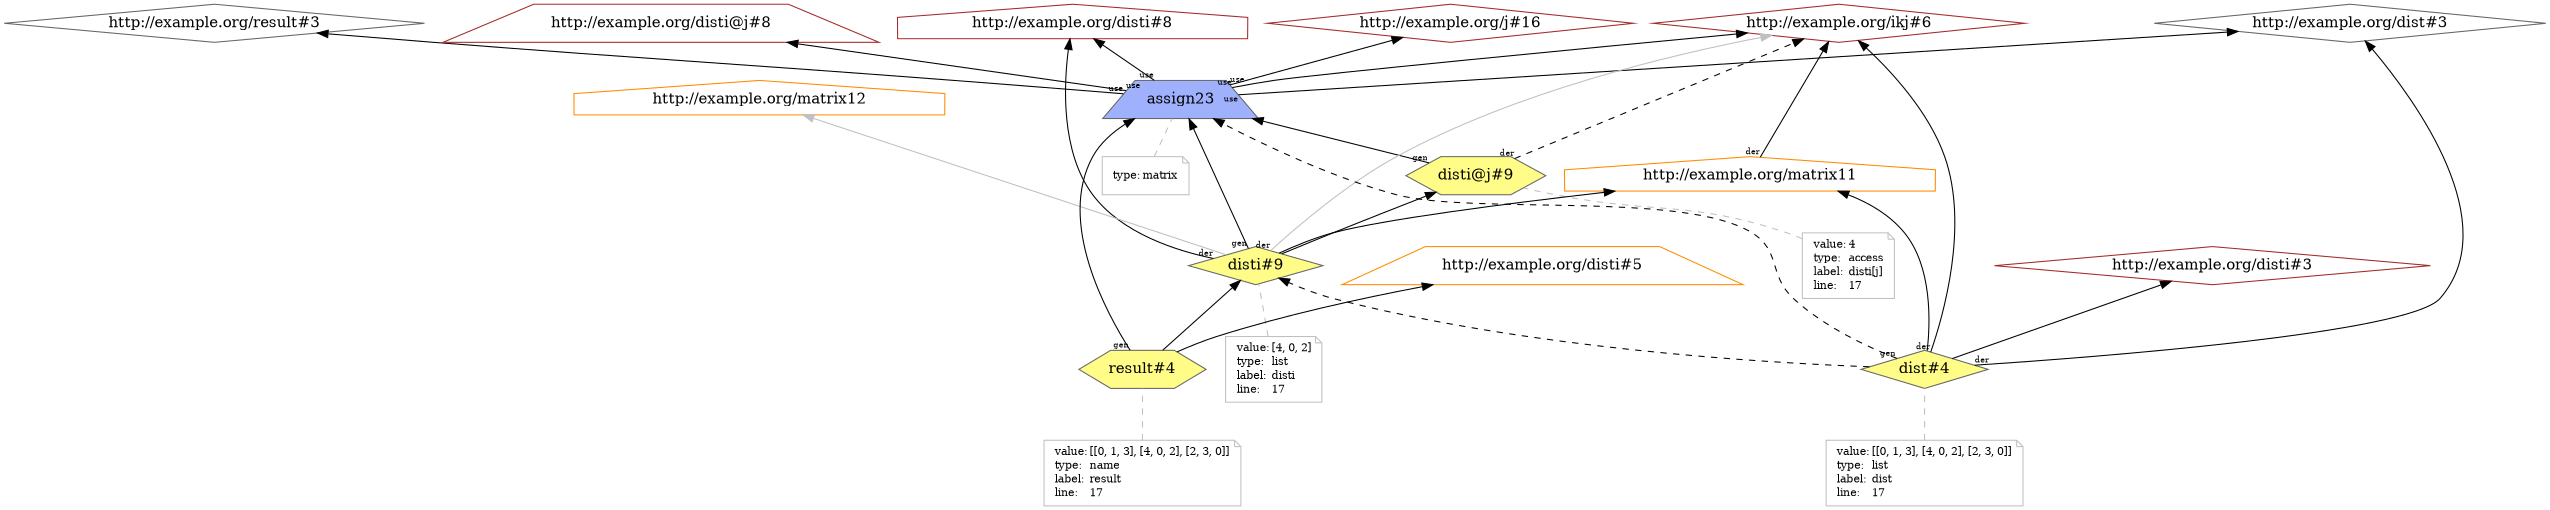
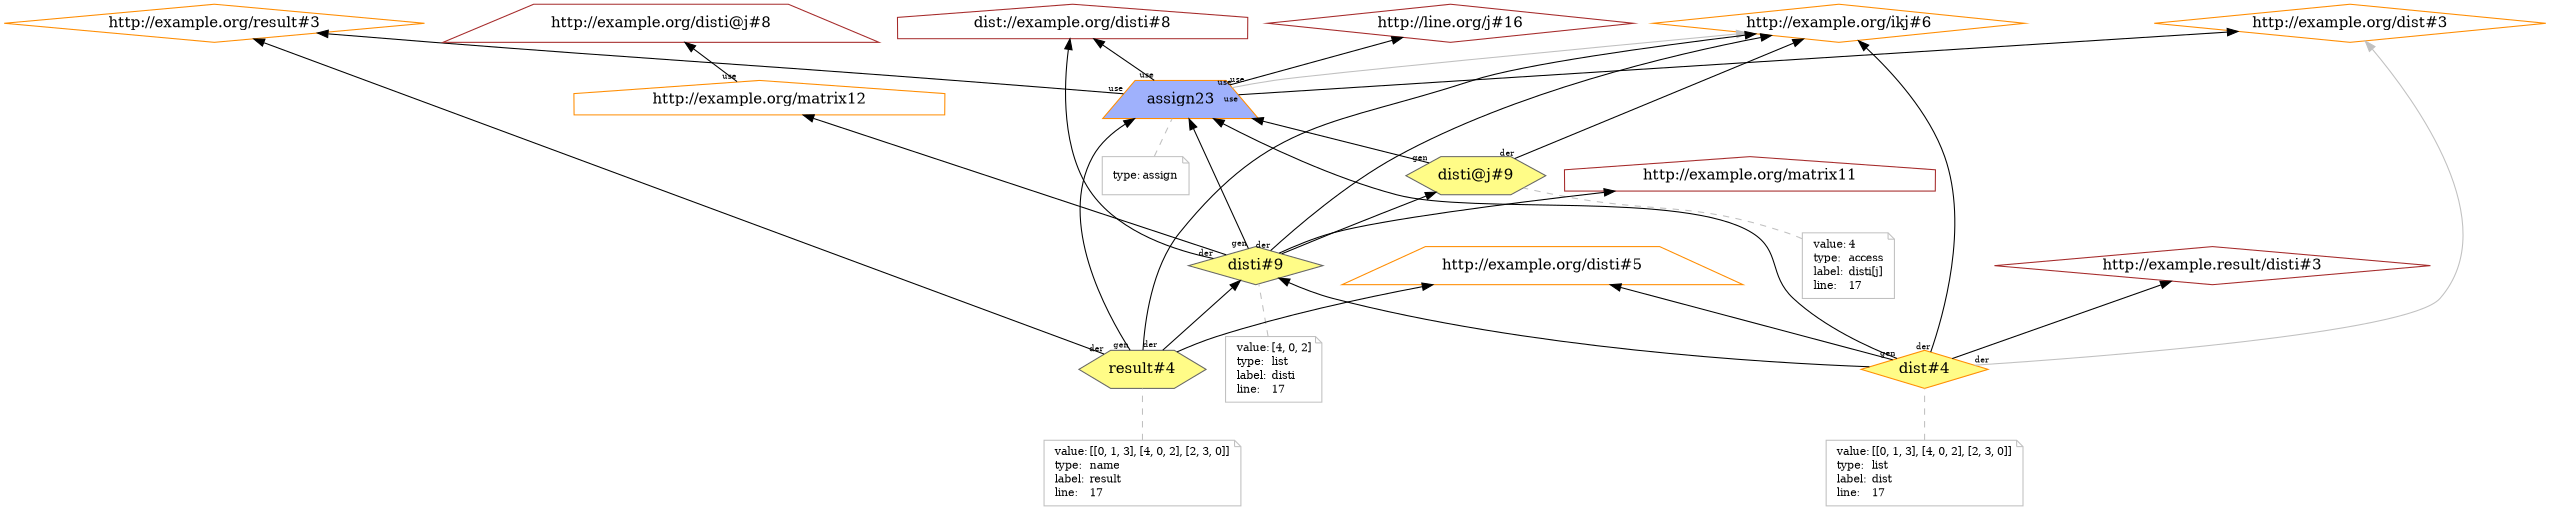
(214, 23) -> (214, 23)
(1073, 23) -> (1073, 23)
(1450, 23) -> (1450, 23)
(1839, 23) -> (1839, 23)
(2350, 23) -> (2350, 23)
(1484, 58) -> (1484, 58)
(962, 67) -> (722, 70)
(1181, 99) -> (1181, 99)
(1654, 101) -> (1654, 101)
(1792, 104) -> (1383, 107)
(1500, 110) -> (1500, 110)
(1160, 176) -> (1160, 176)
(1750, 176) -> (1750, 176)
(1020, 187) -> (1020, 187)
none -> (684, 198)
(1582, 206) -> (1582, 206)
(1918, 256) -> (1757, 324)
(2212, 266) -> (2212, 266)
(2348, 326) -> (2348, 326)
(1576, 343) -> (1576, 343)
(1925, 369) -> (1925, 369)
